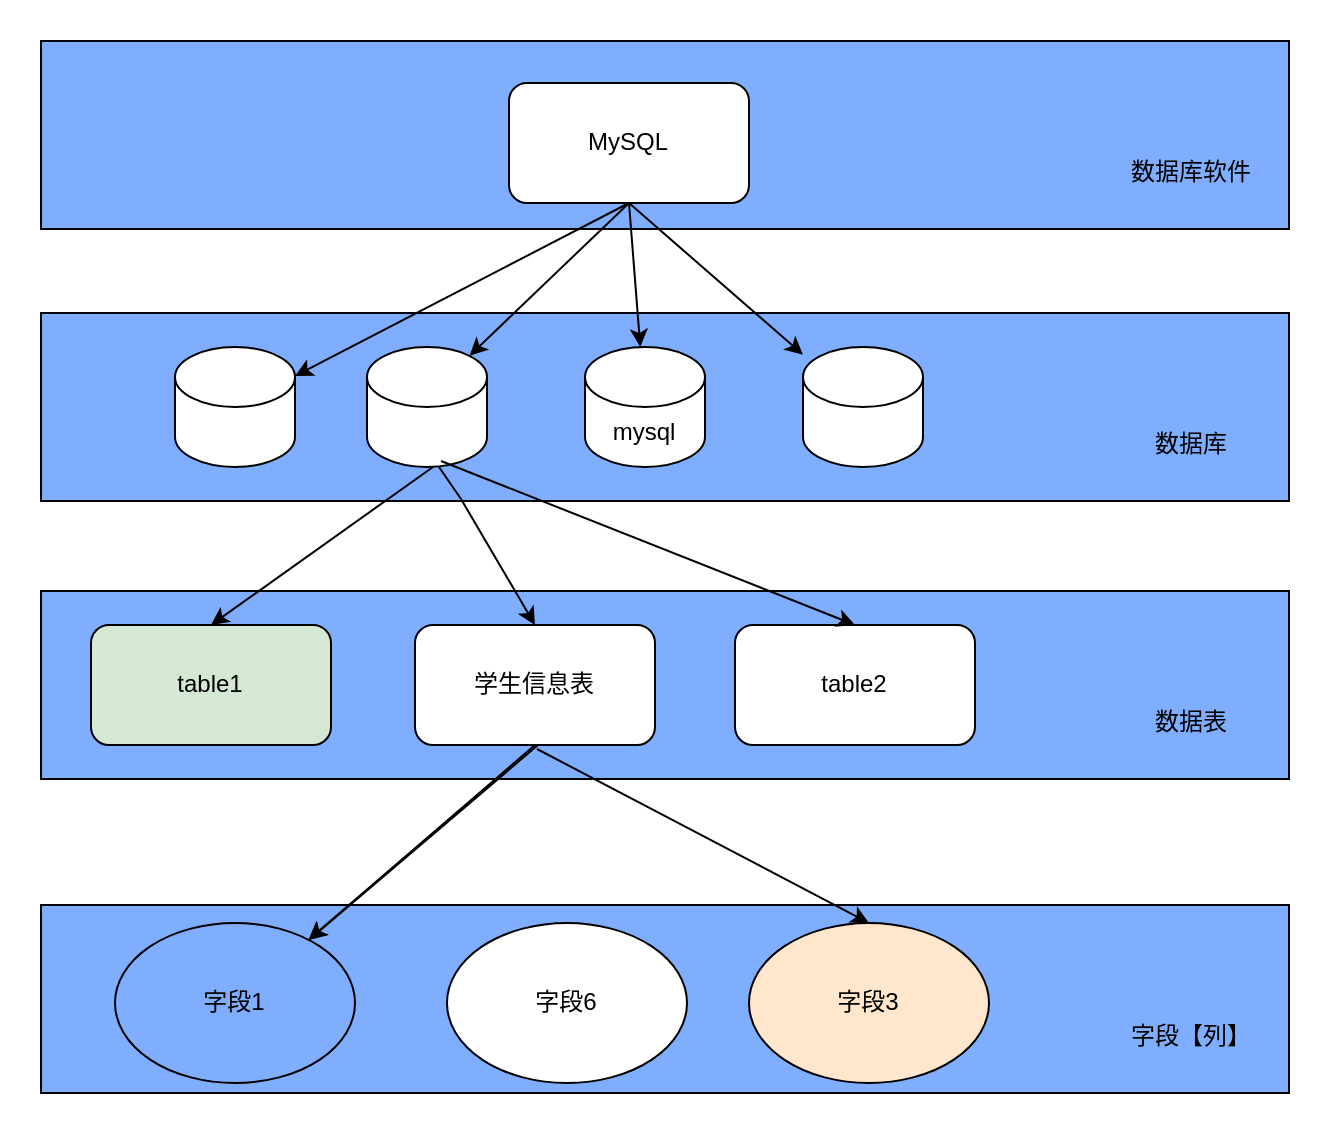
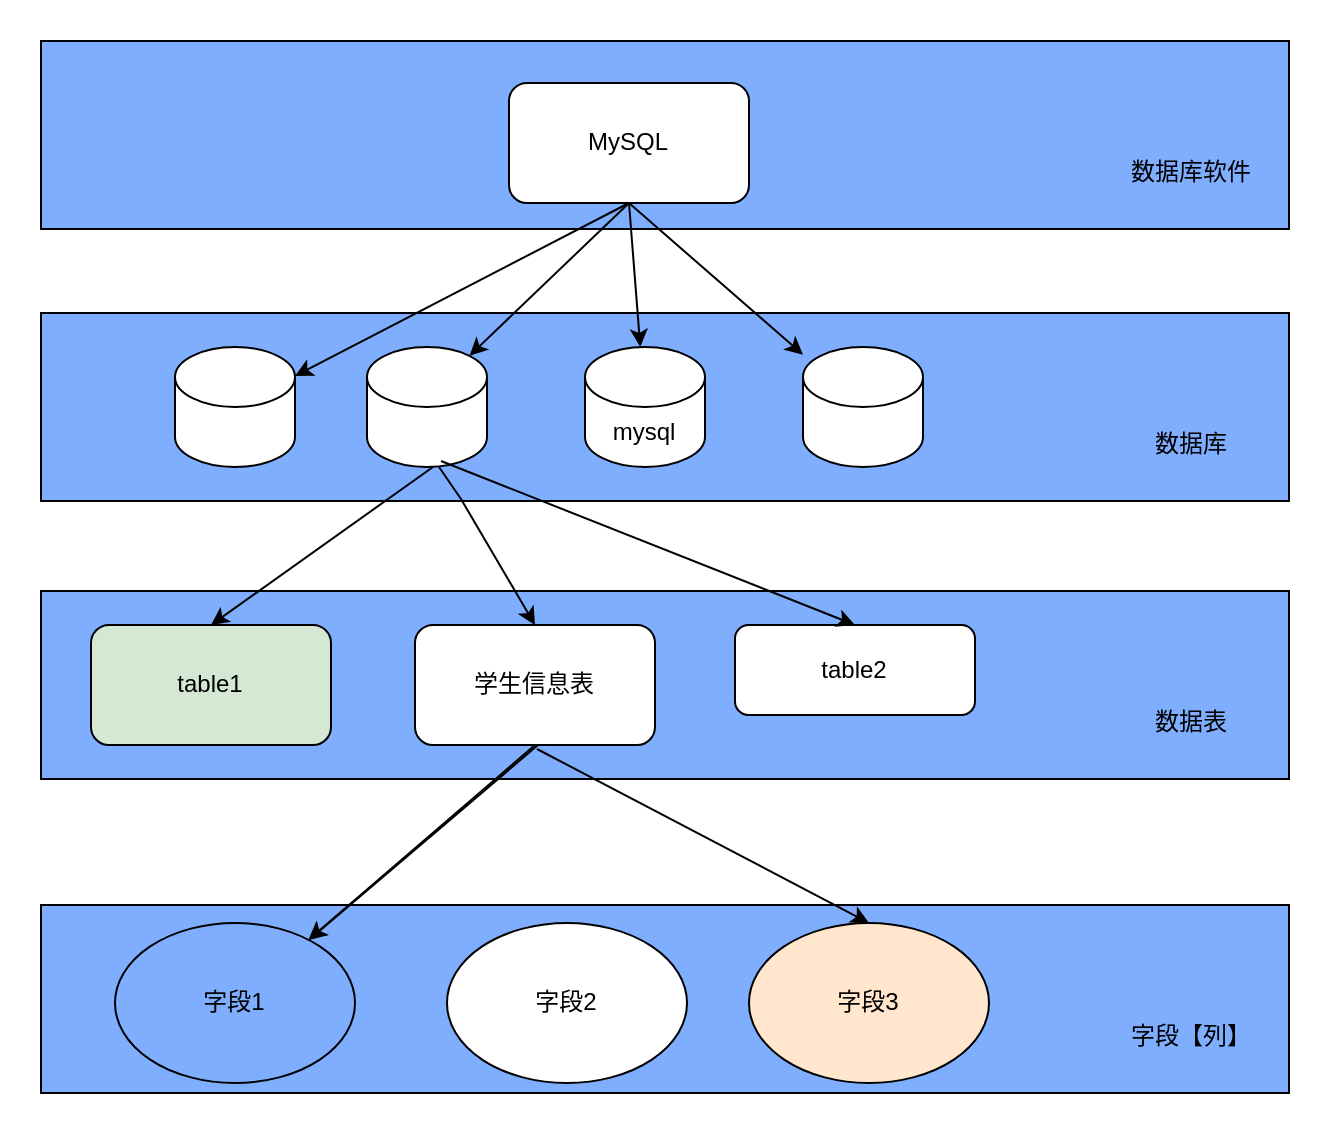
(855, 685) -> (855, 670)
(567, 1003) -> (567, 1003)
